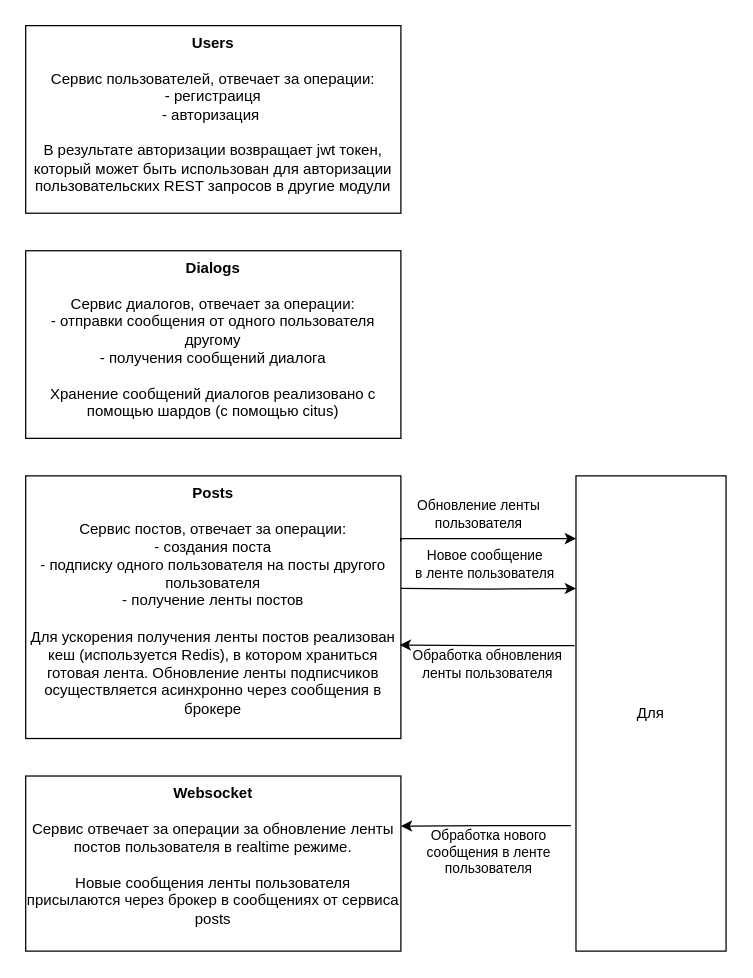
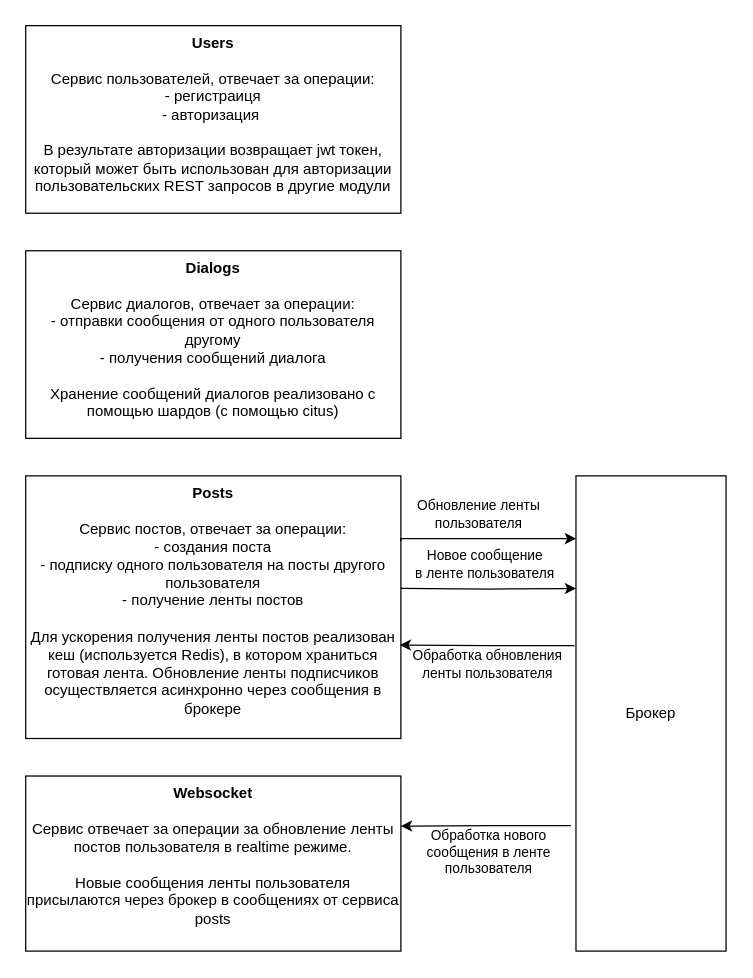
(651, 713) -> (651, 713)
